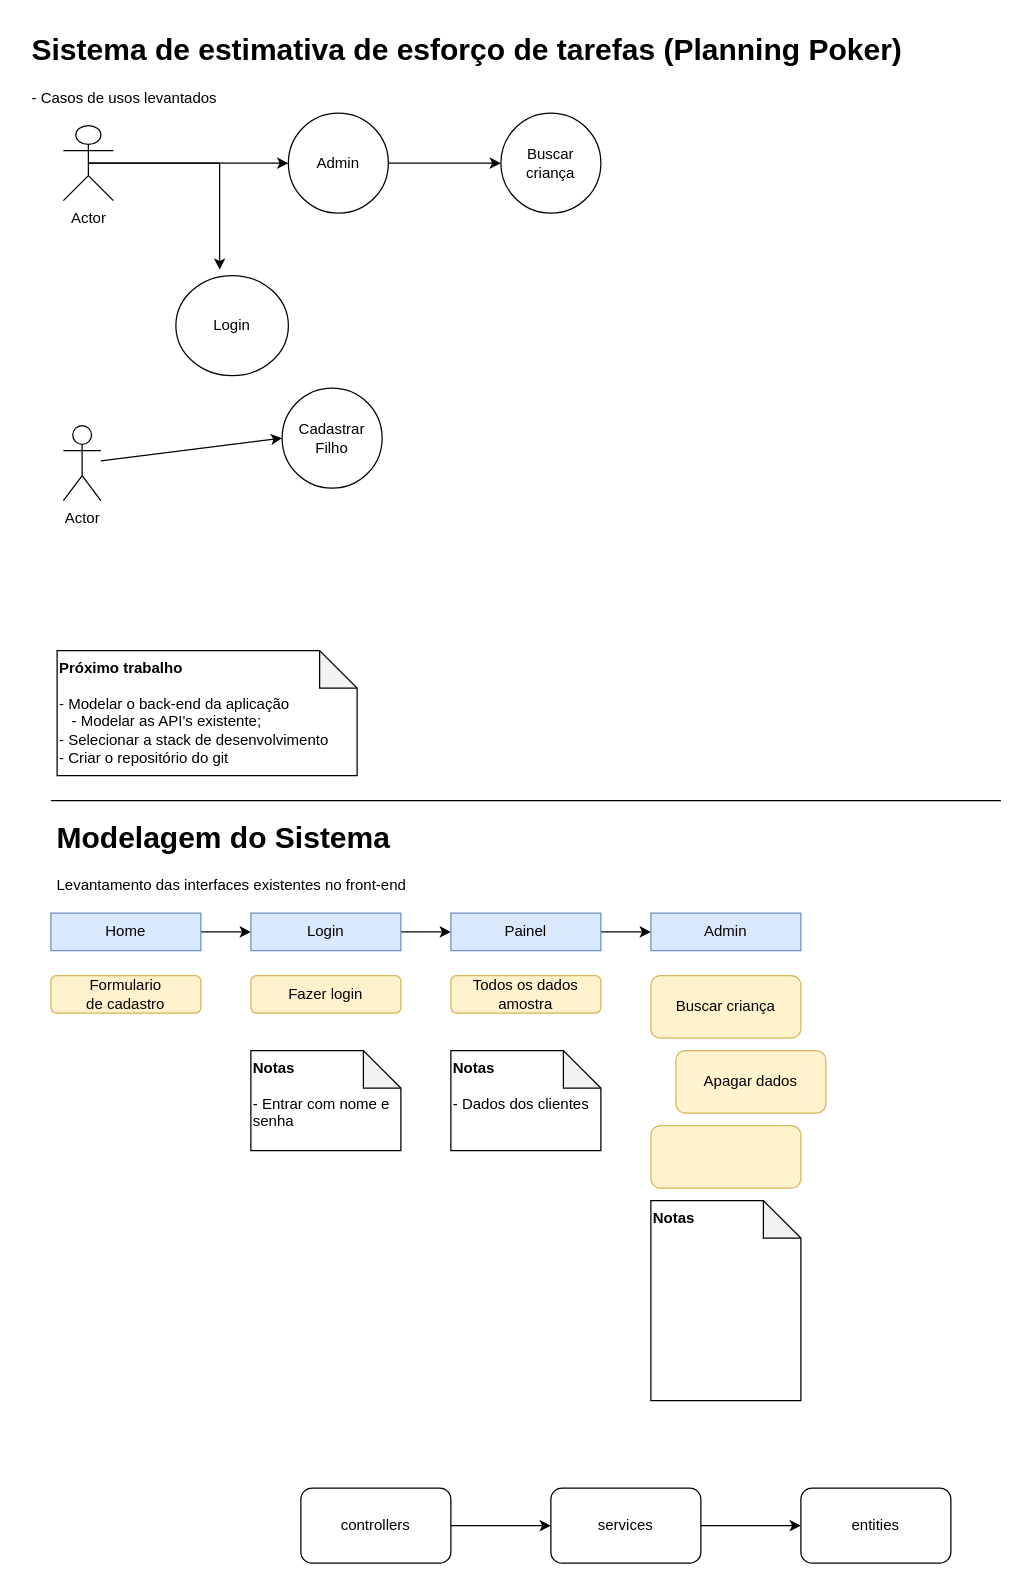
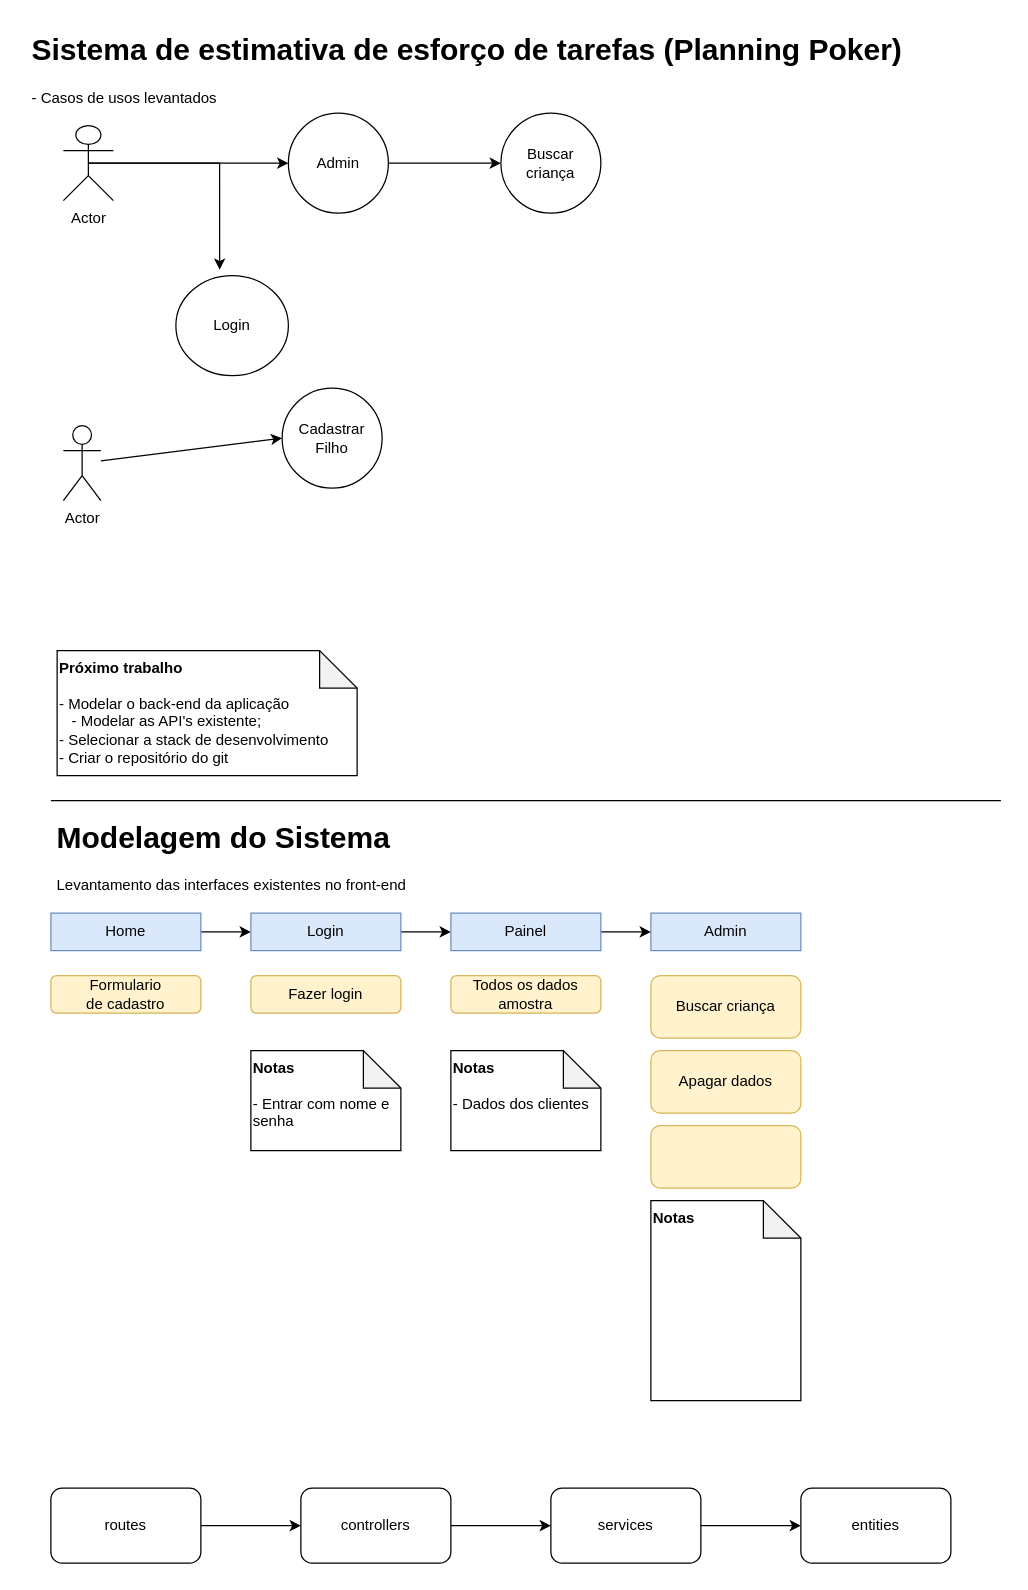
(751, 1082) -> (726, 1082)
none -> (126, 1526)
none -> (247, 1526)
